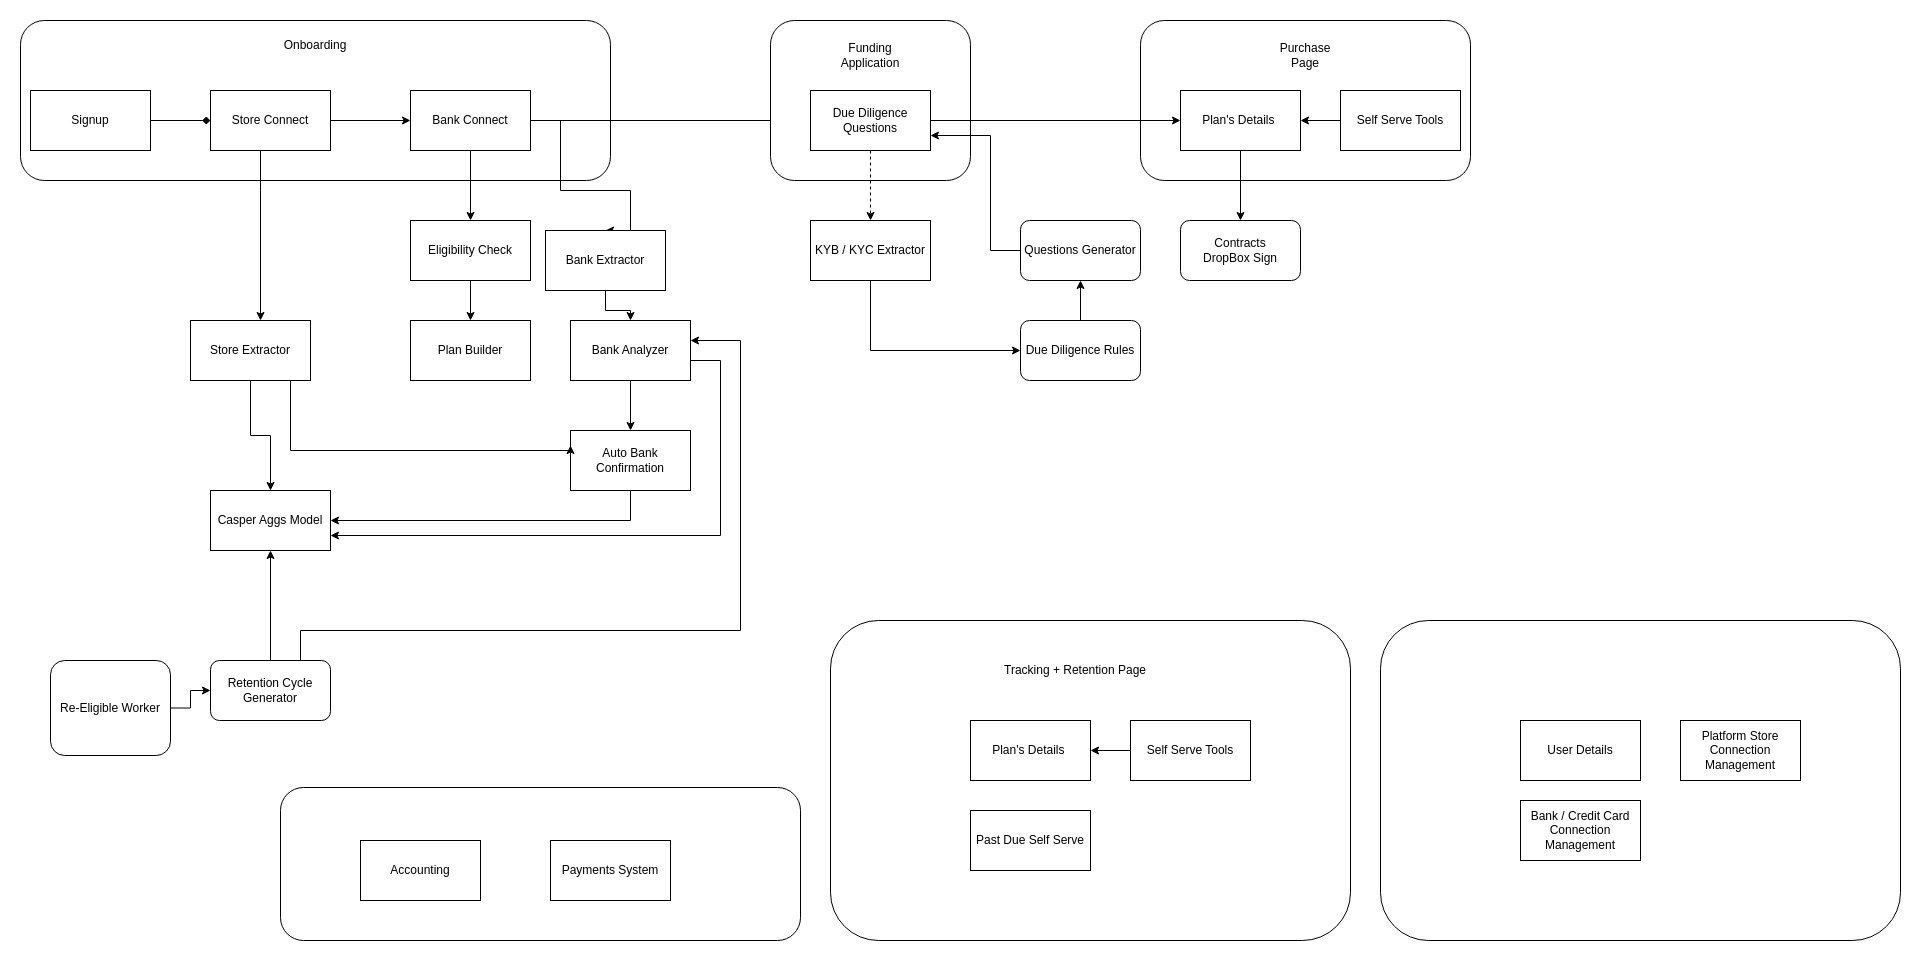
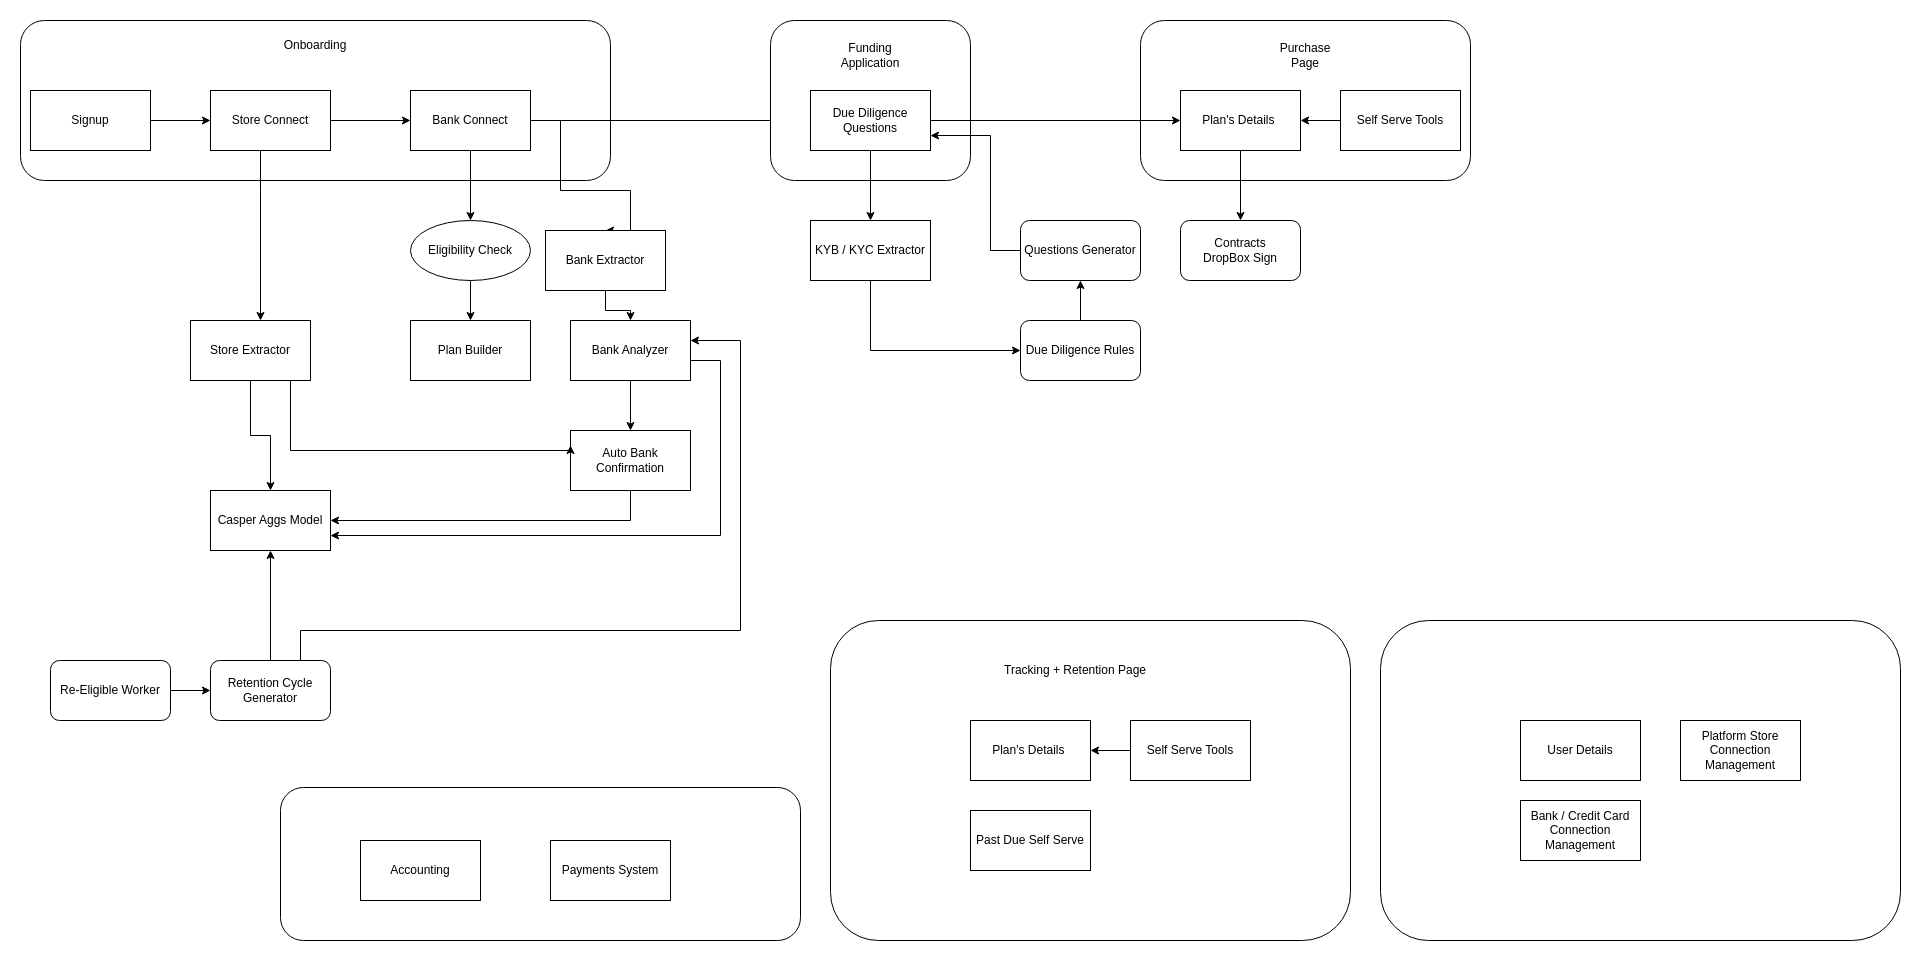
(202, 121) -> (202, 121)
(871, 182) -> (871, 182)
(471, 251) -> (471, 251)
(111, 708) -> (111, 691)
